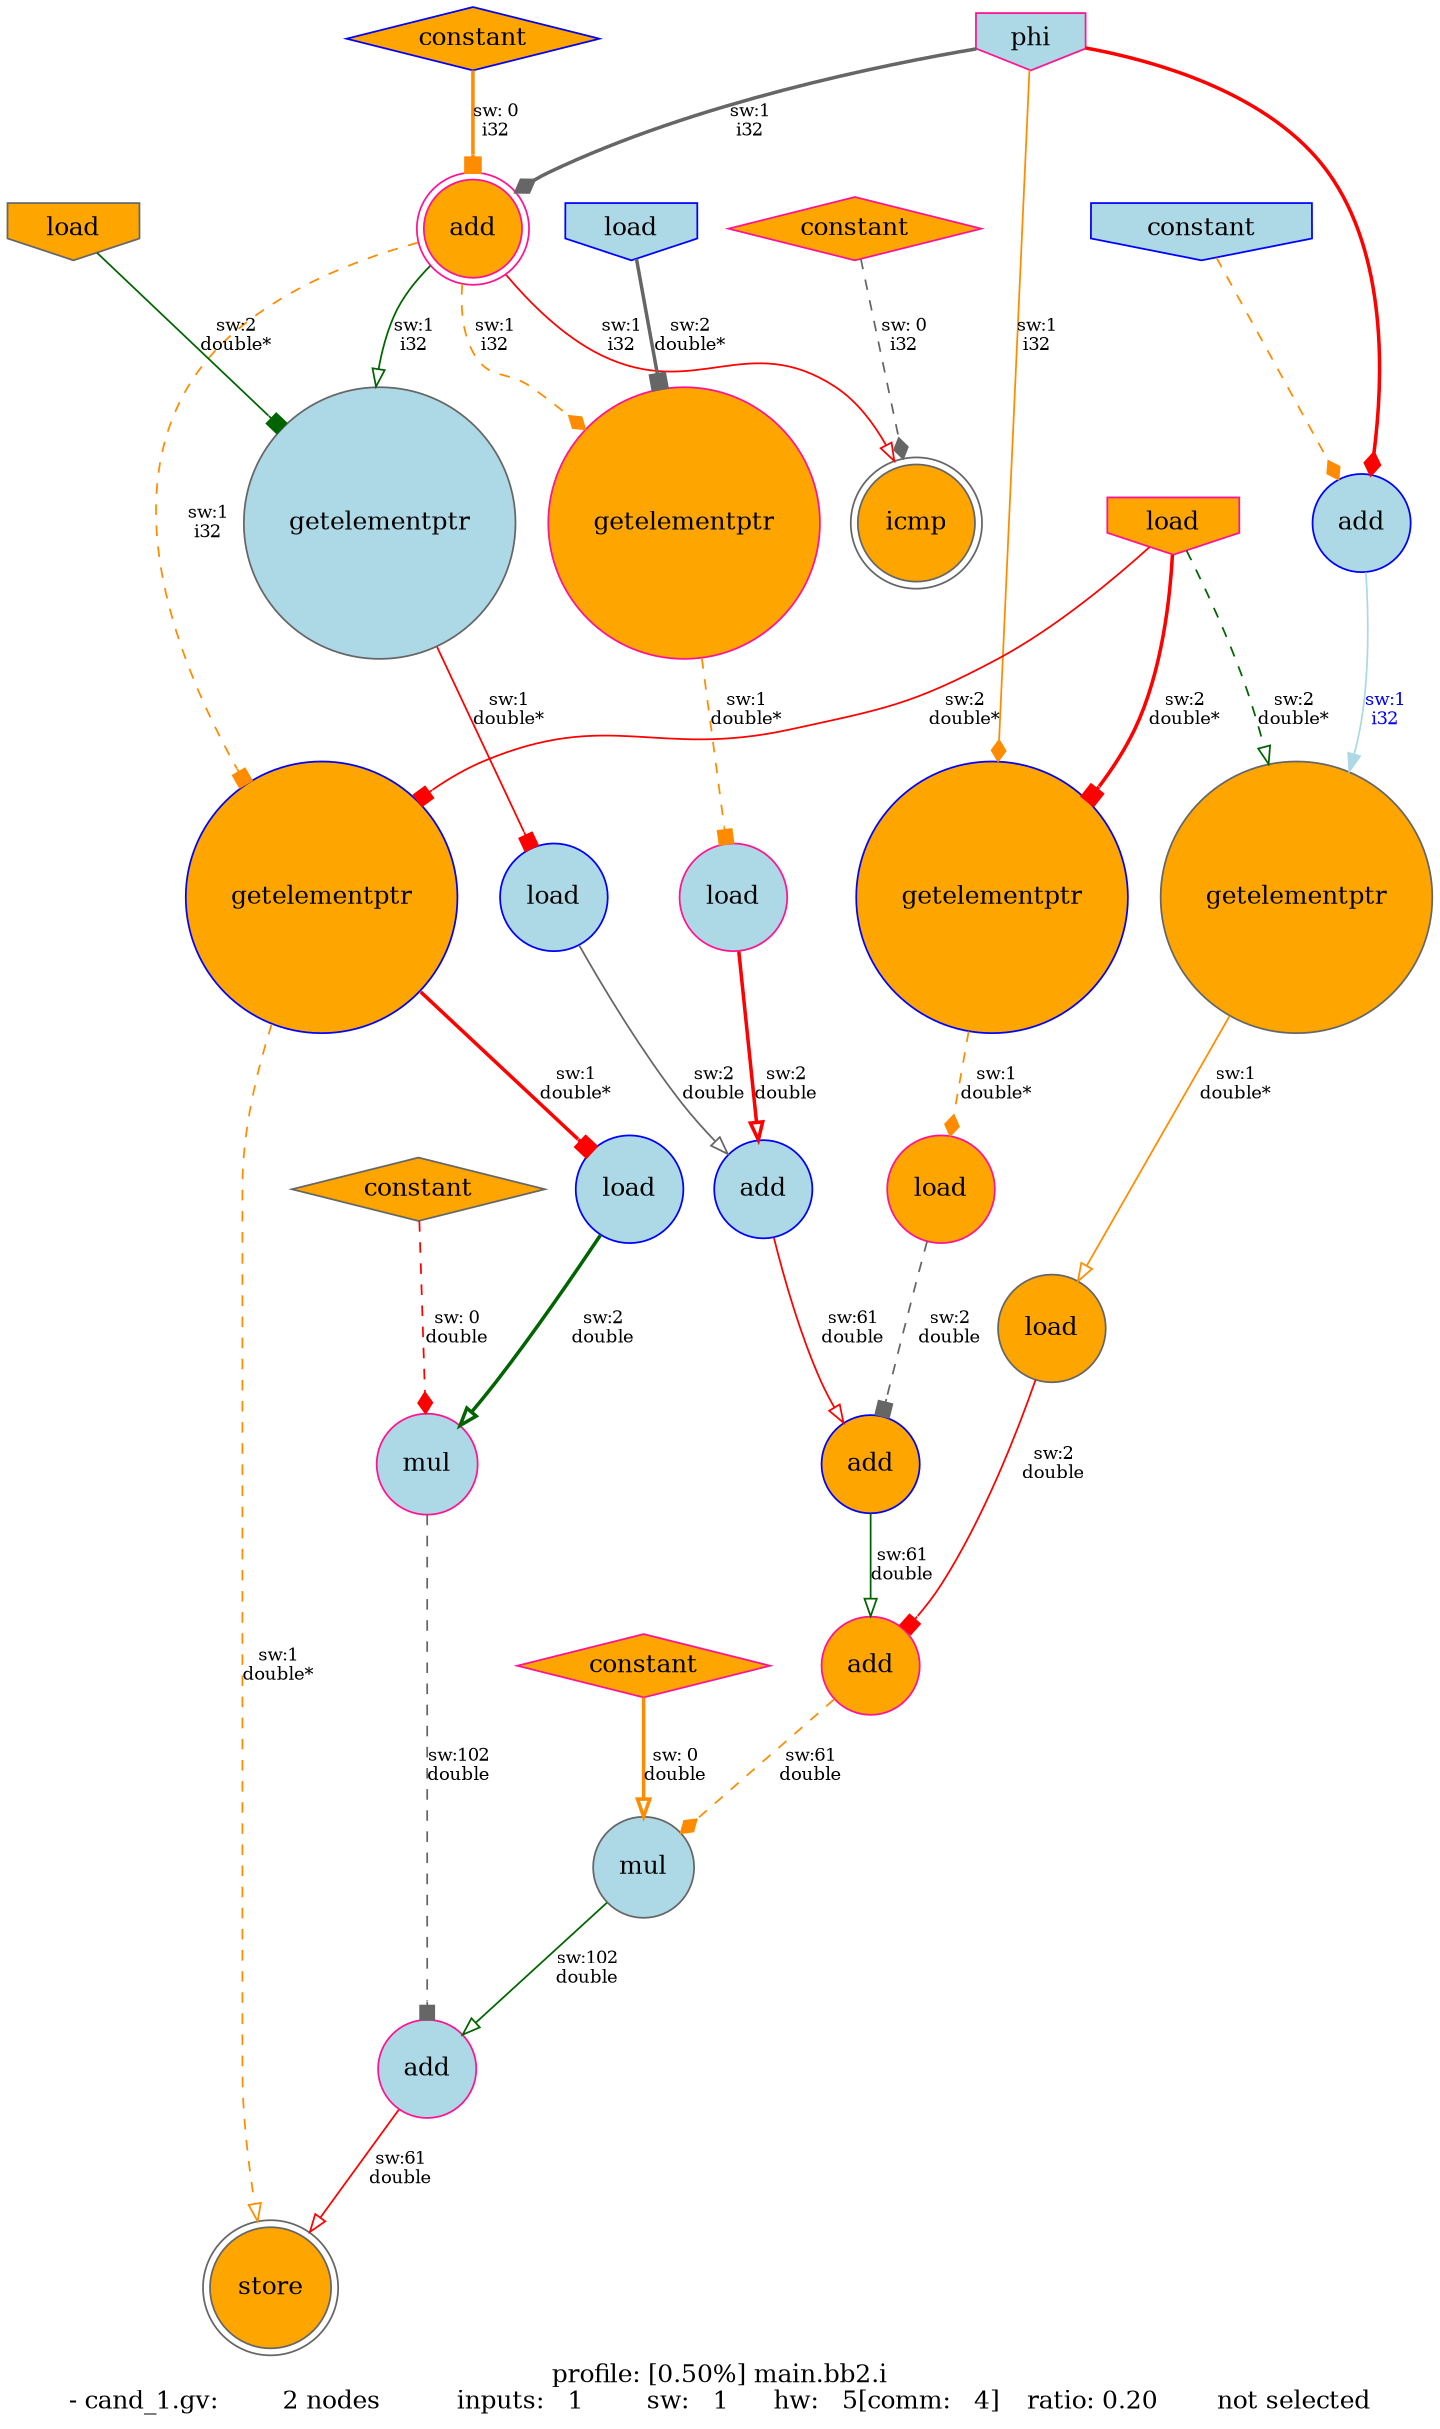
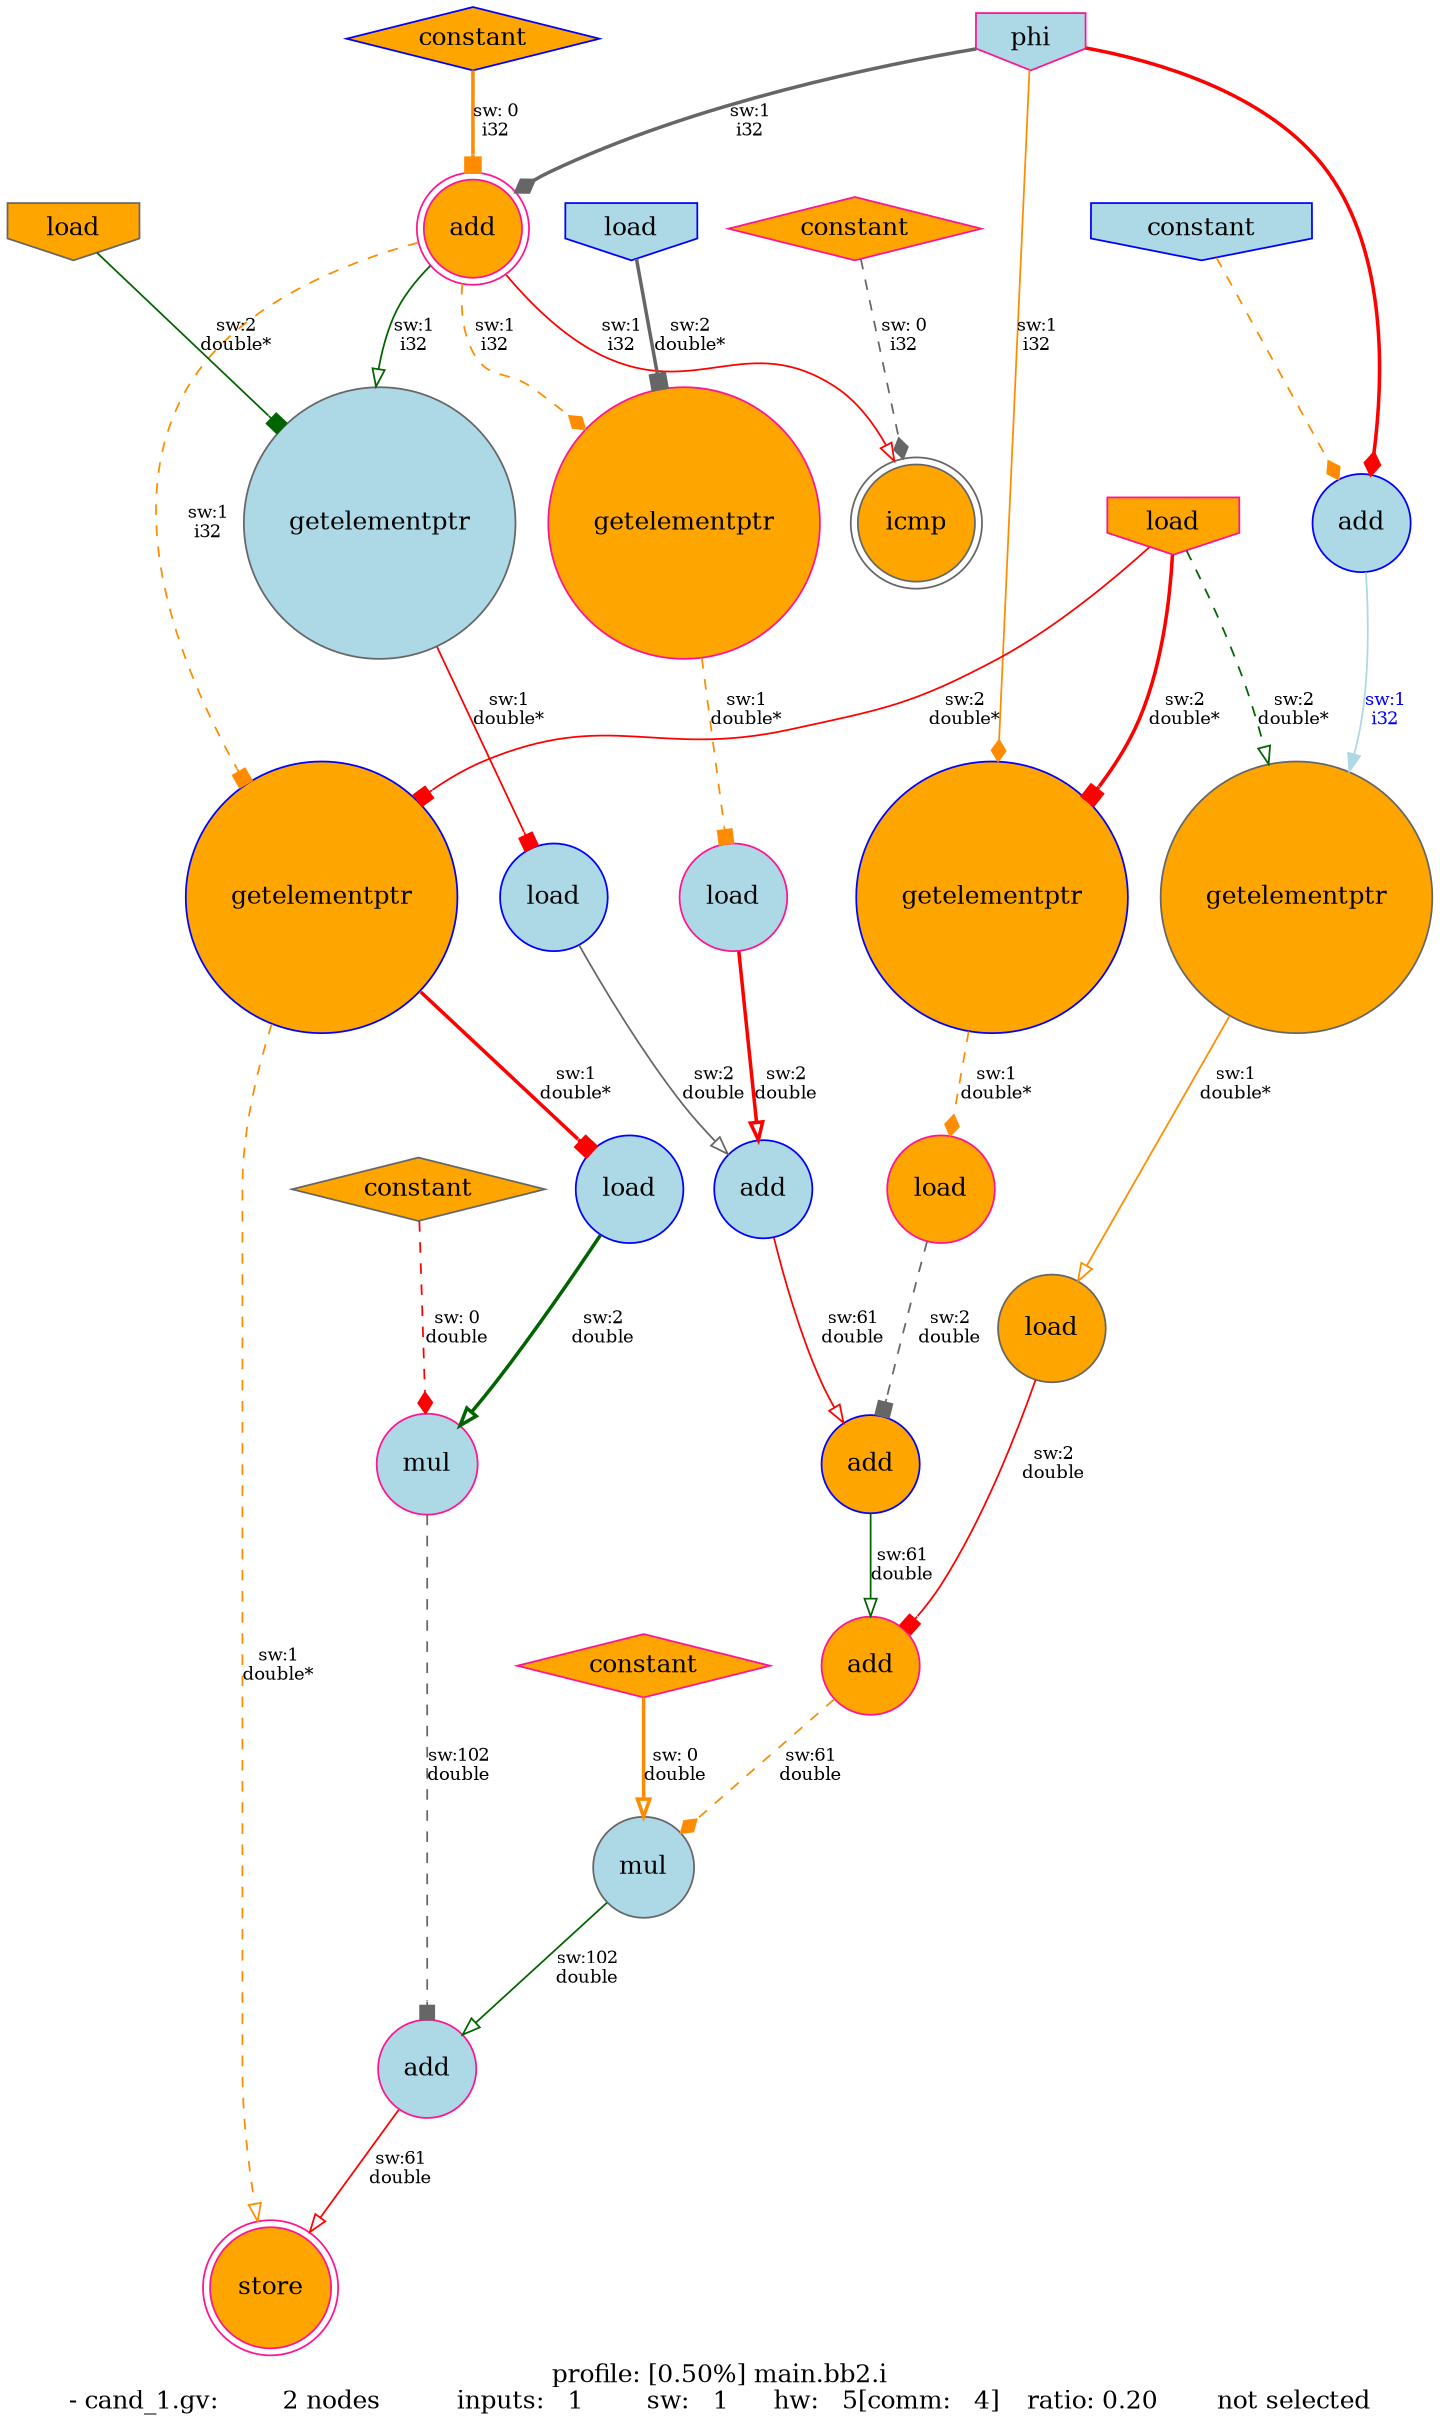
(271, 2288) -> (271, 2288)
